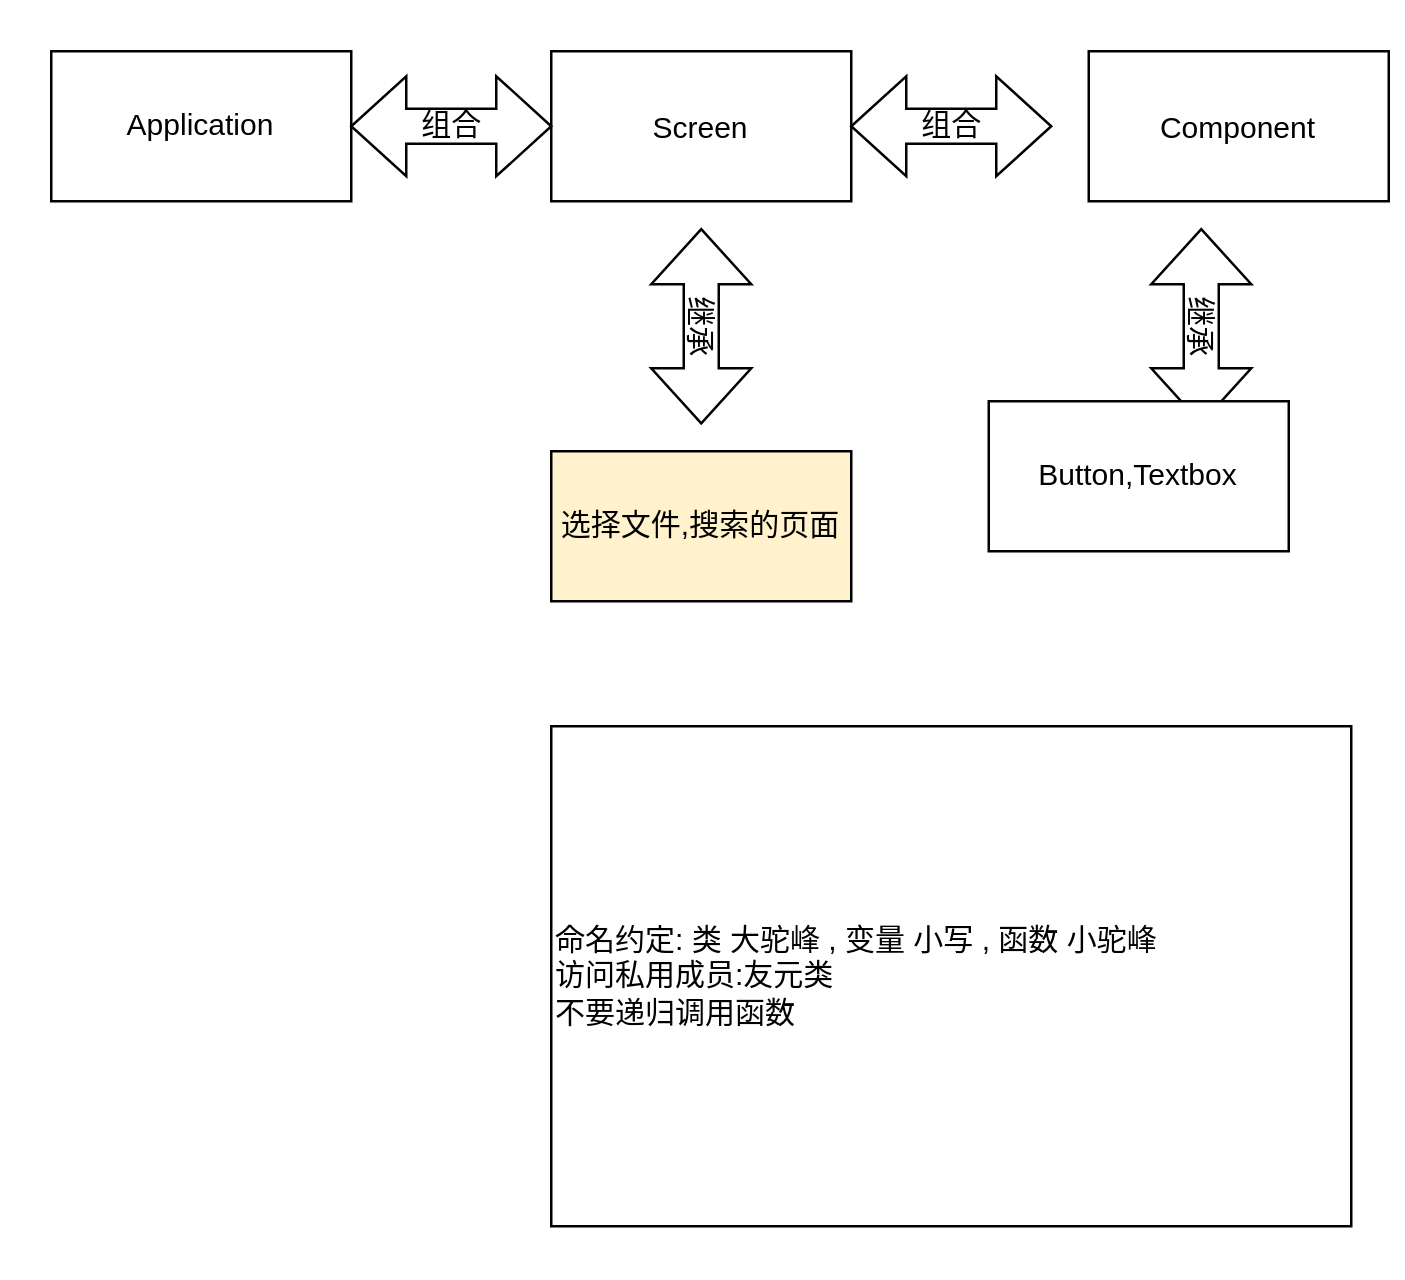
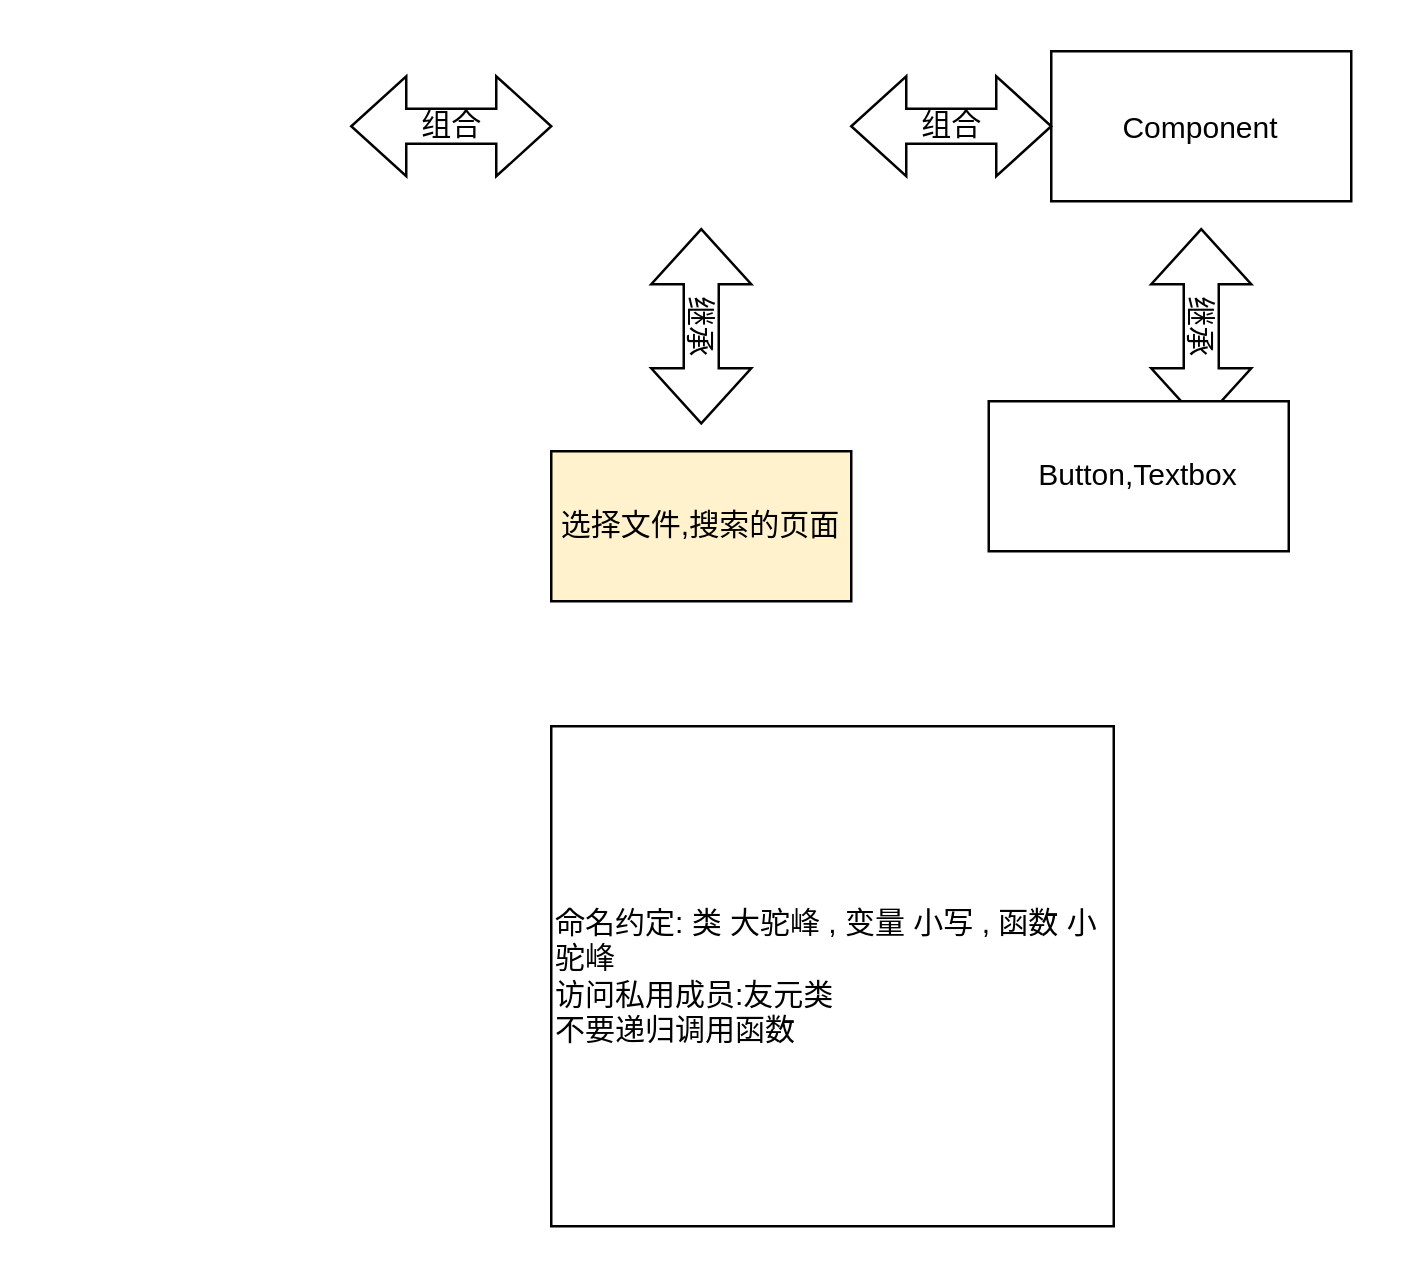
(201, 126) -> none
(701, 126) -> none
(1239, 126) -> (1201, 126)
(951, 976) -> (833, 976)
